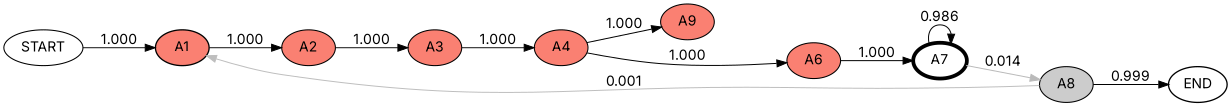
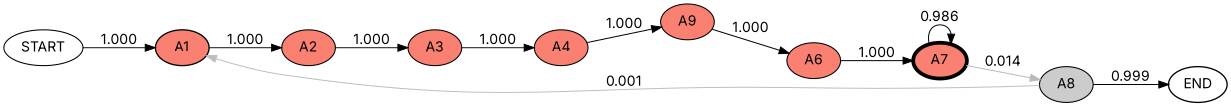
(940, 61) -> (940, 61)
(681, 65) -> (746, 40)
